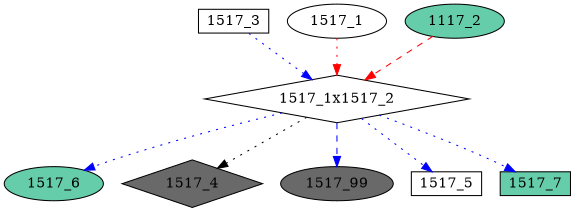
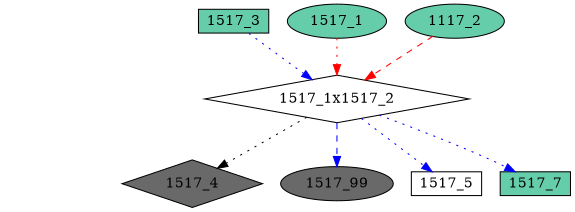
(234, 21) -> (234, 21)
(337, 21) -> (337, 21)
(54, 184) -> none
